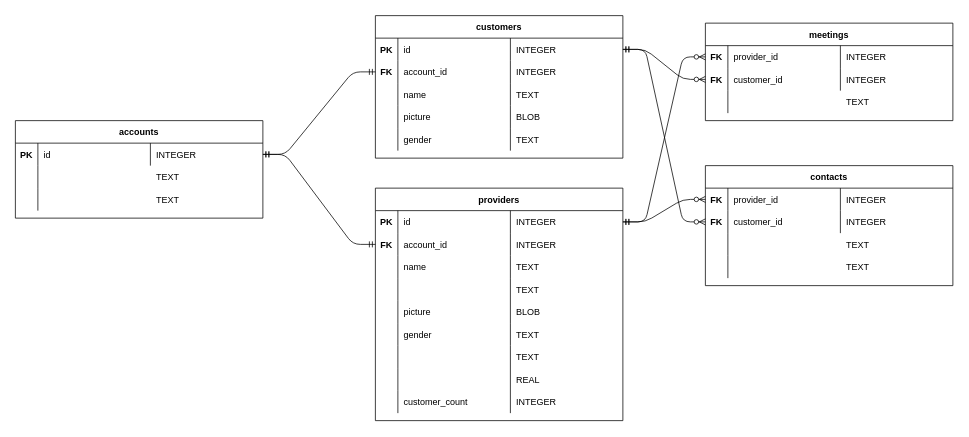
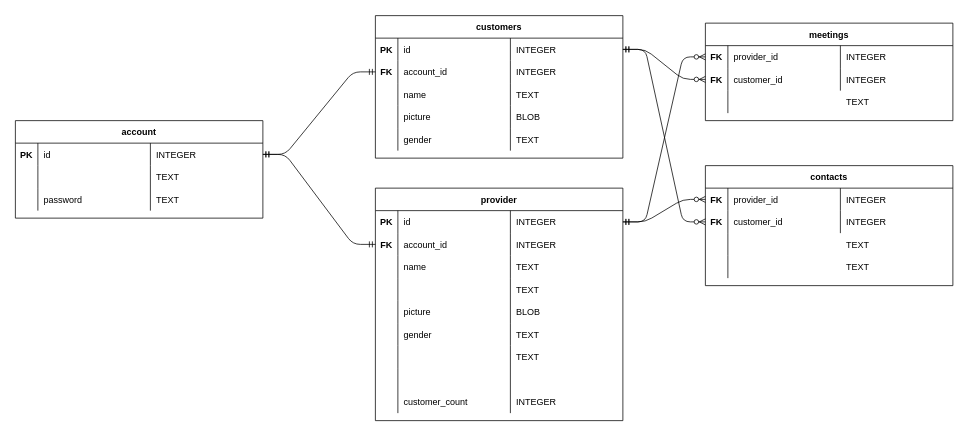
(139, 132) -> (139, 132)
none -> (94, 199)
(499, 200) -> (499, 200)
(567, 379) -> none
